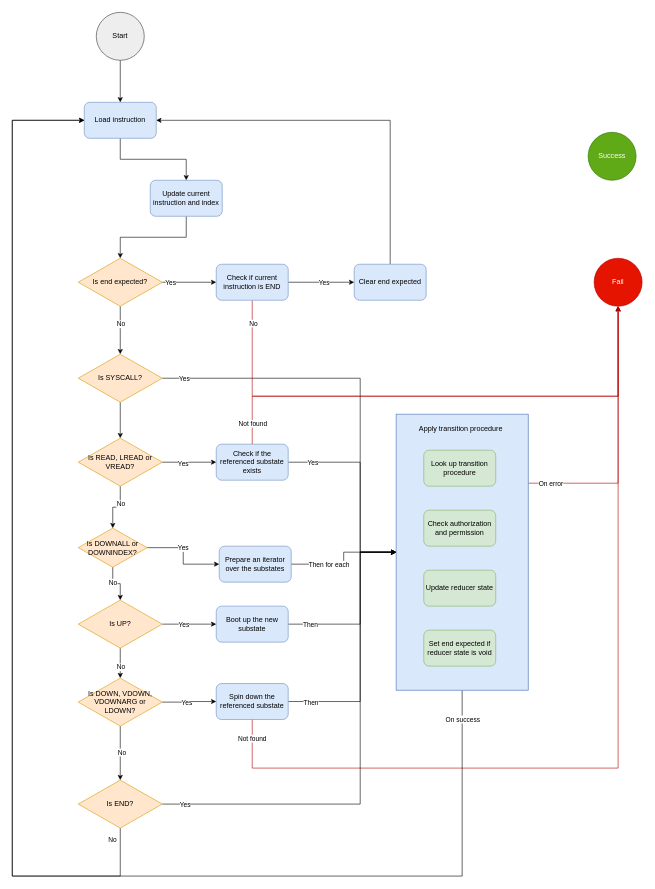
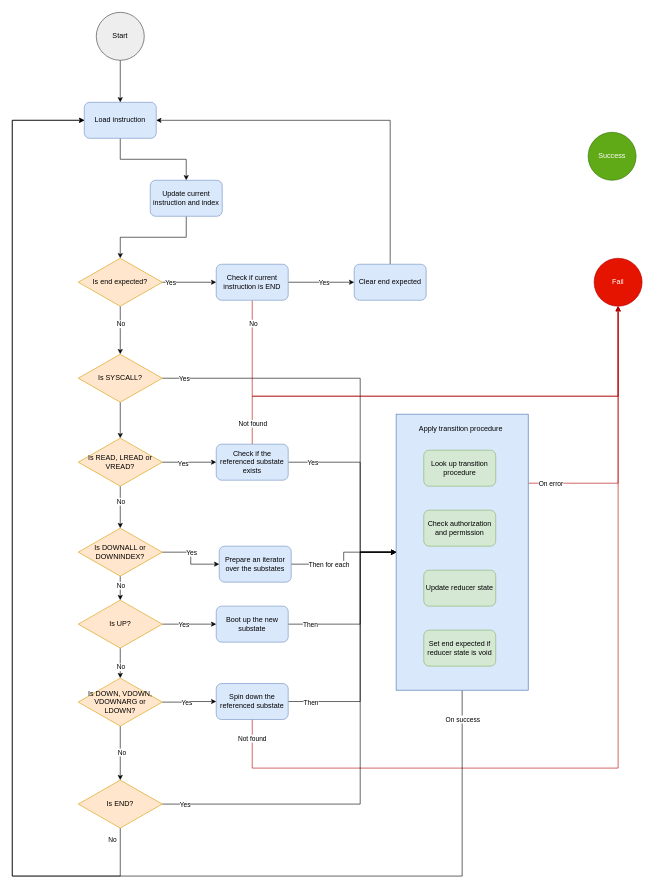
(113, 548) -> (120, 552)
